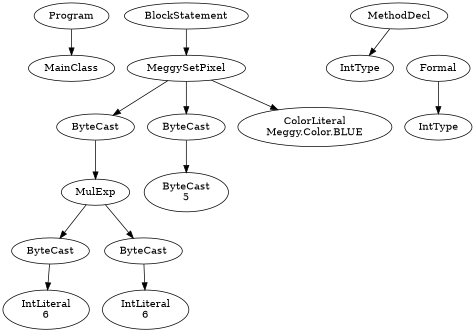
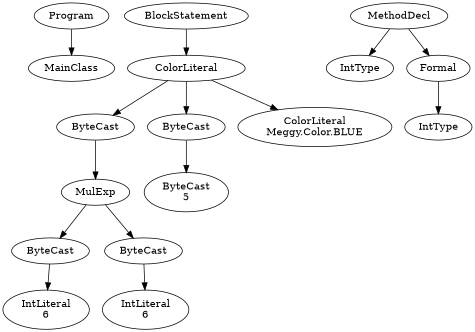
none -> (417, 39)
(186, 68) -> (186, 68)
